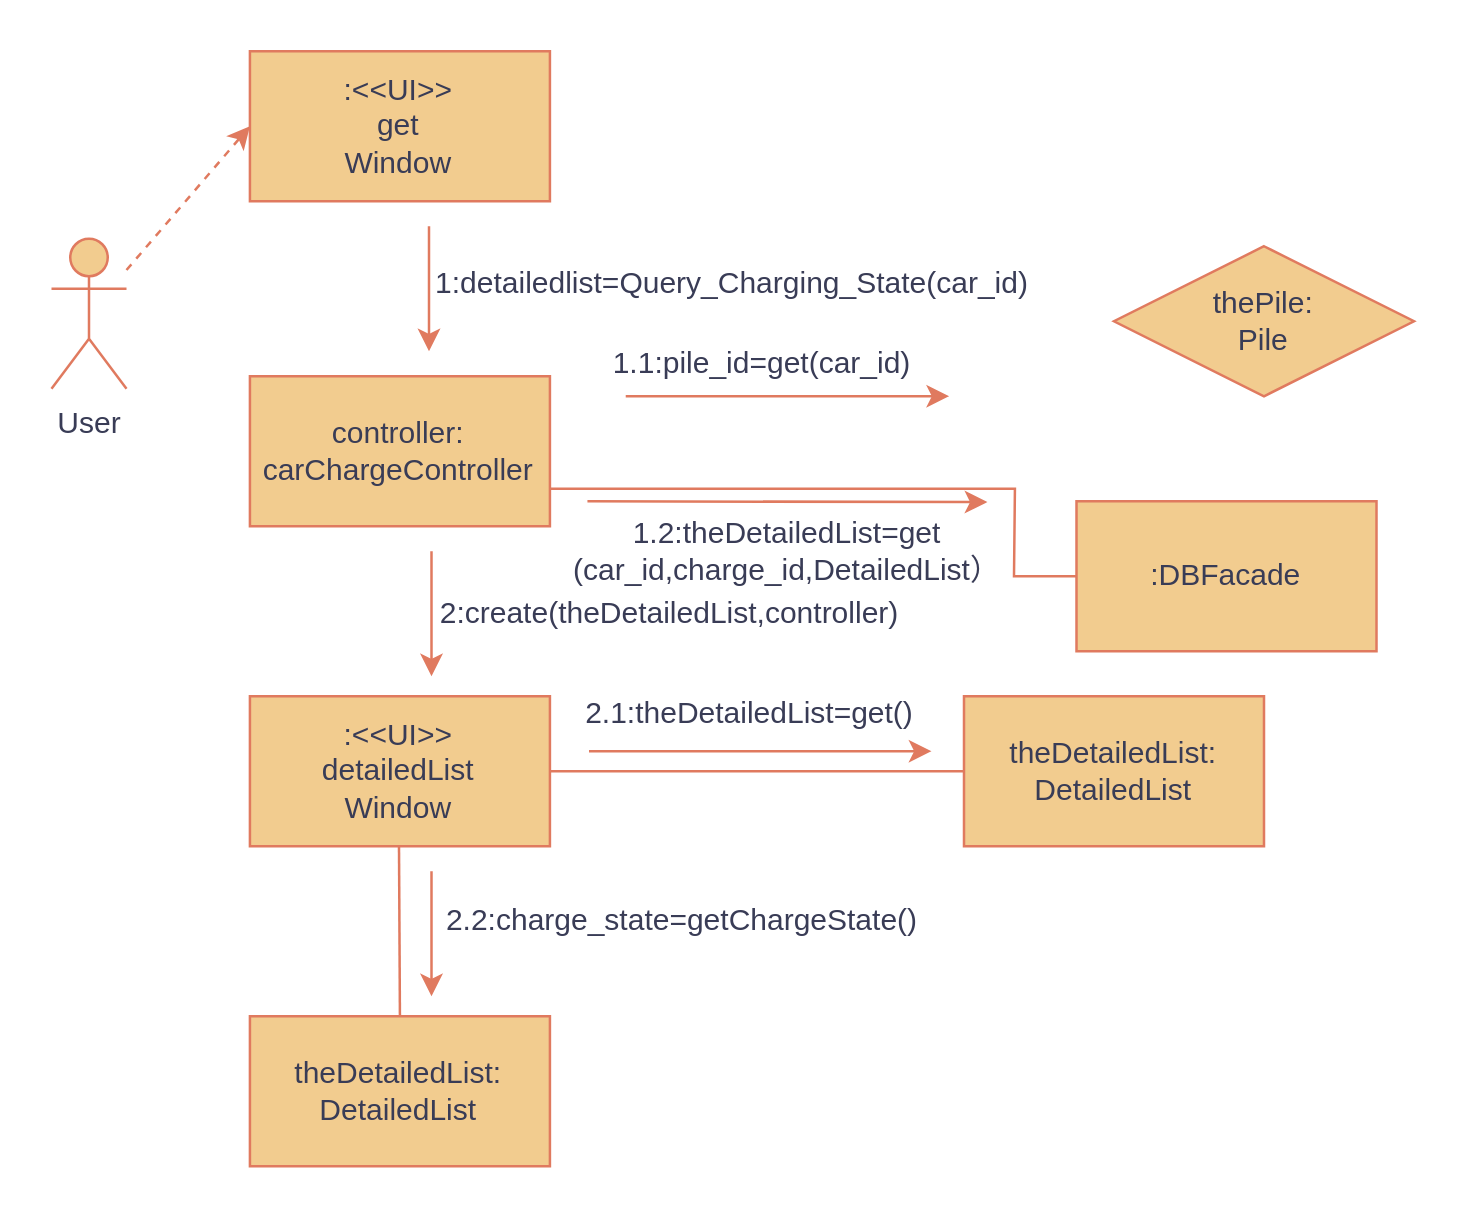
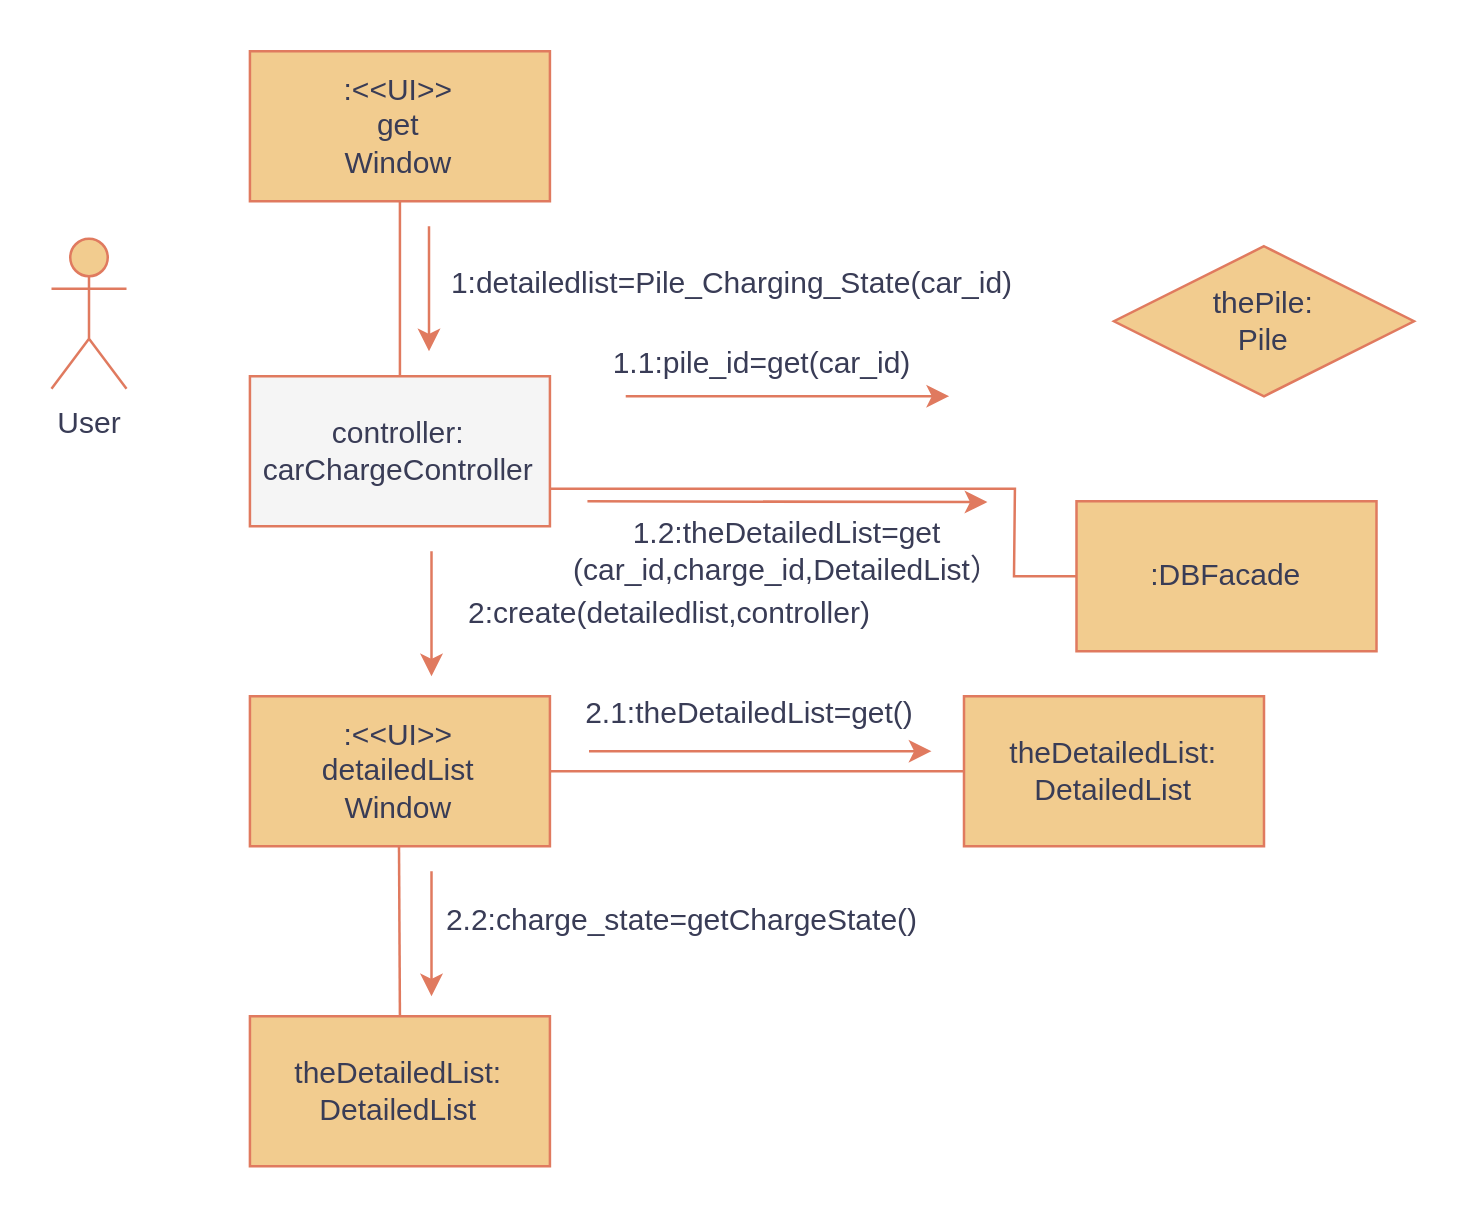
(181, 206) -> none
(733, 284) -> (733, 284)
none -> (400, 288)
(400, 451) -> (400, 451)
(670, 614) -> (670, 614)
